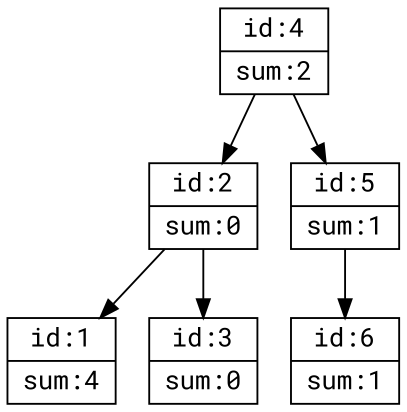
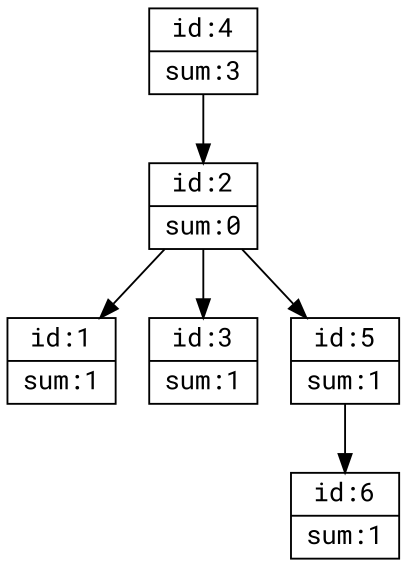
(274, 72) -> (203, 72)
(306, 120) -> (268, 277)
(62, 381) -> (62, 381)
(203, 381) -> (203, 381)
